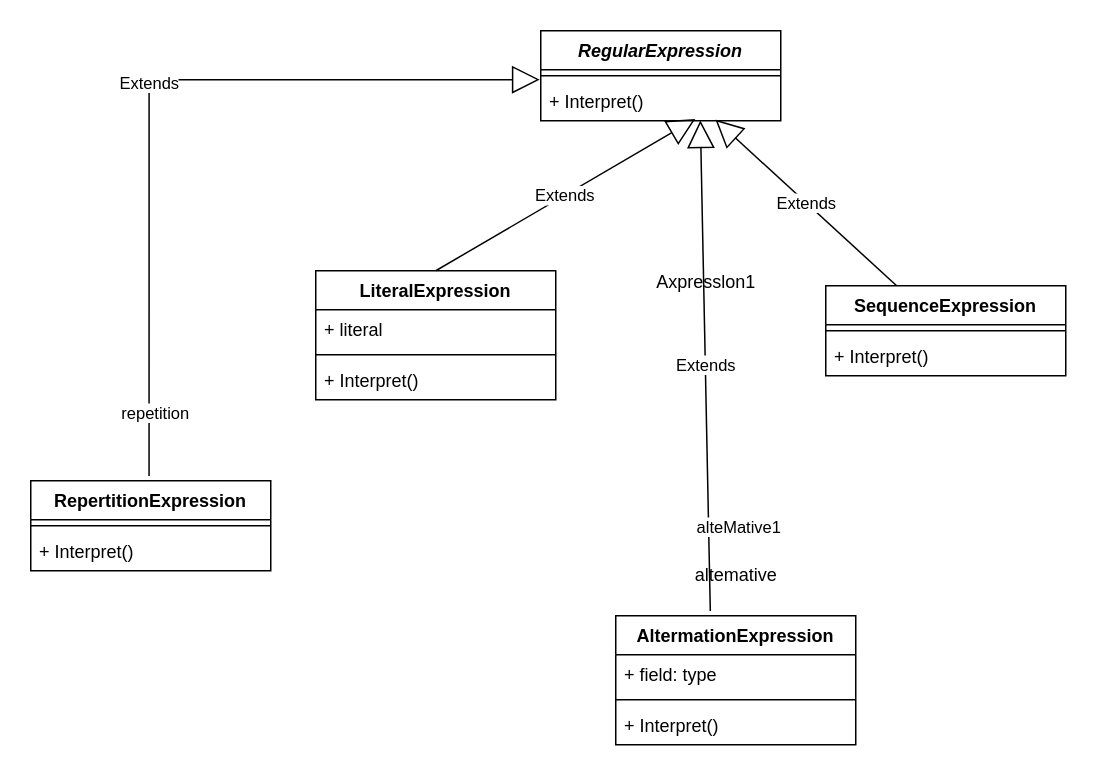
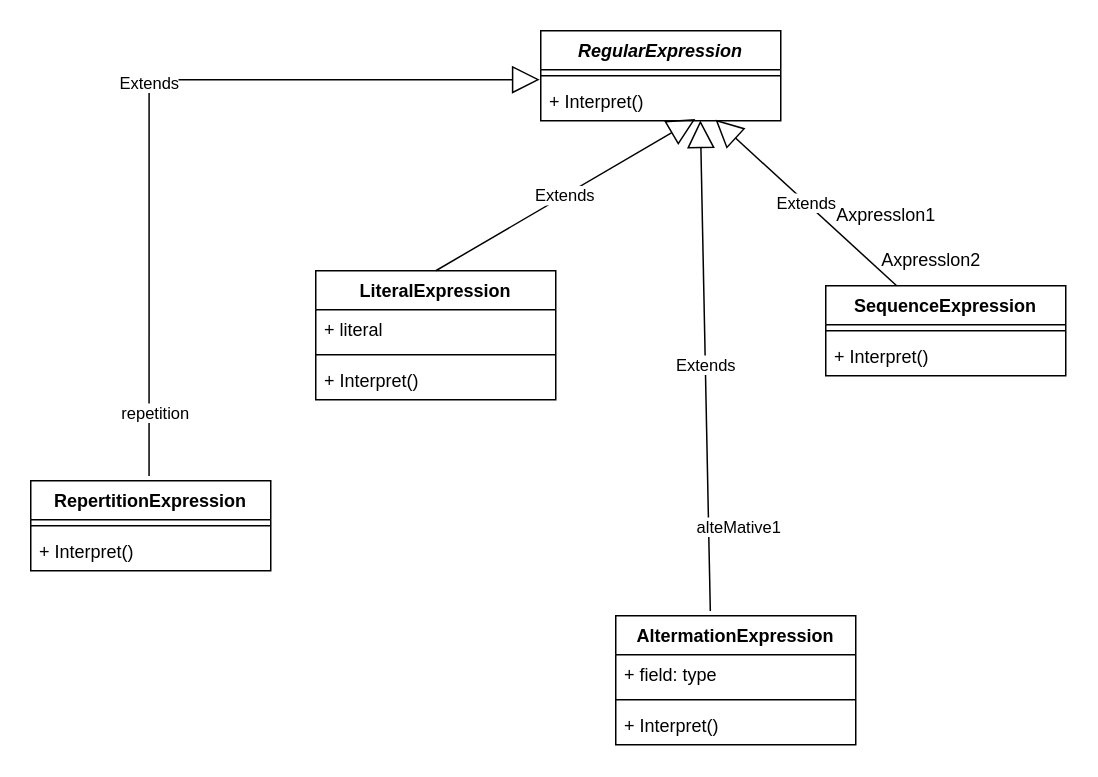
none -> (931, 260)
(706, 283) -> (886, 215)
(736, 575) -> none
